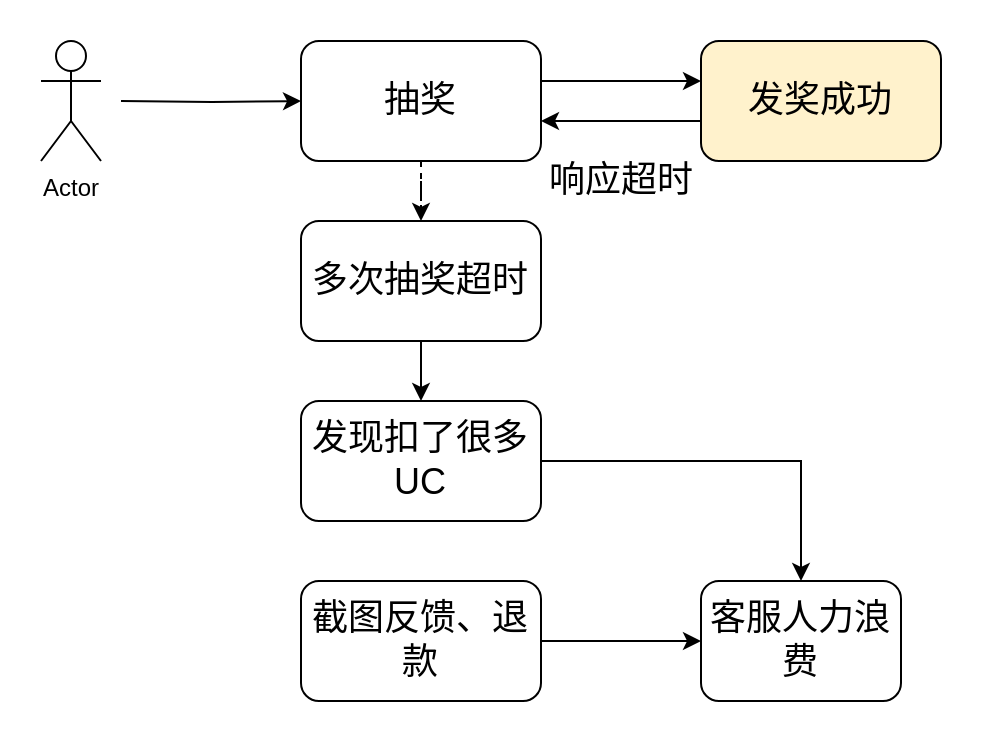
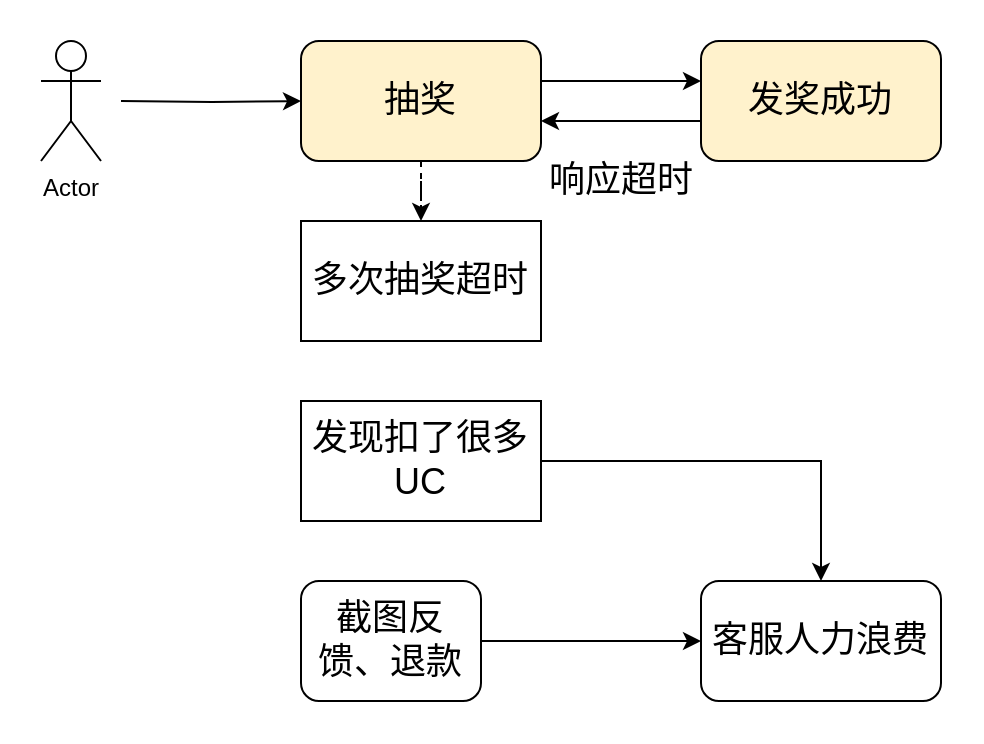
(421, 101) -> (421, 101)
(421, 281) -> (421, 281)
(421, 378) -> none
(421, 461) -> (421, 461)
(421, 641) -> (391, 641)
(801, 641) -> (821, 641)
